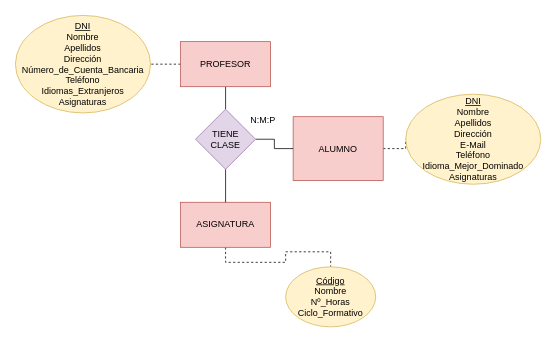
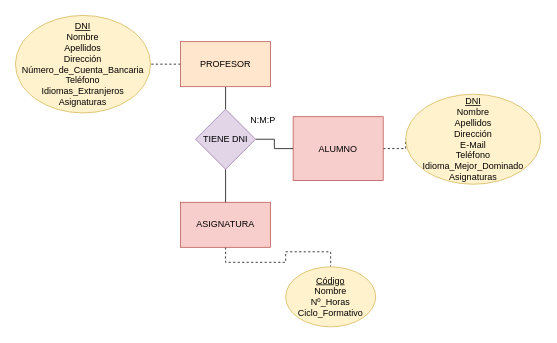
(225, 64) -> (225, 64)
(225, 139) -> (225, 139)
